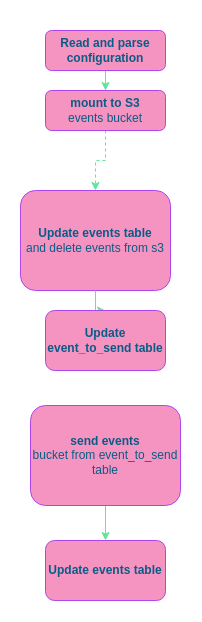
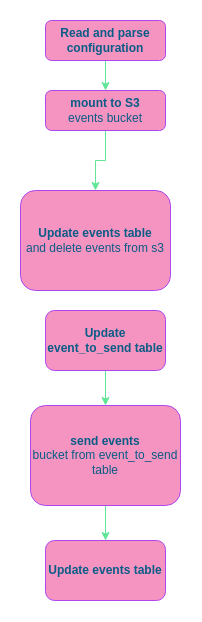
(106, 51) -> (106, 41)
(105, 161) -> (105, 161)
(96, 302) -> none
none -> (106, 390)
